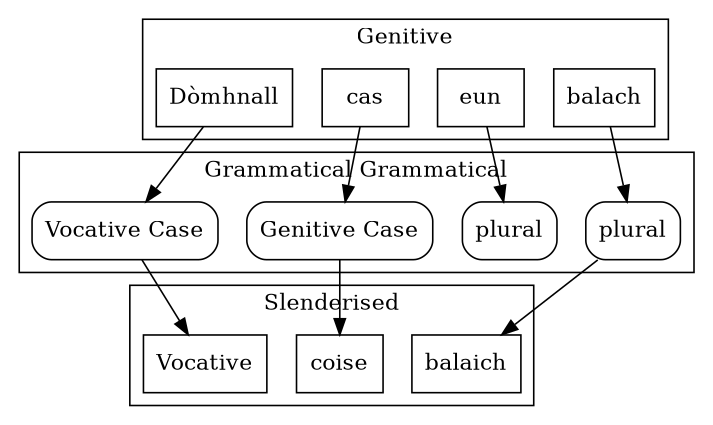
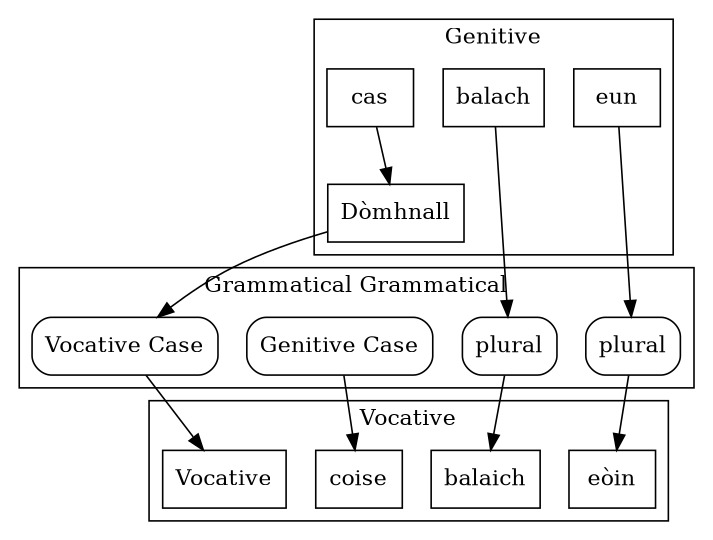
(353, 162) -> (381, 148)
(332, 304) -> (409, 419)
none -> (612, 479)
